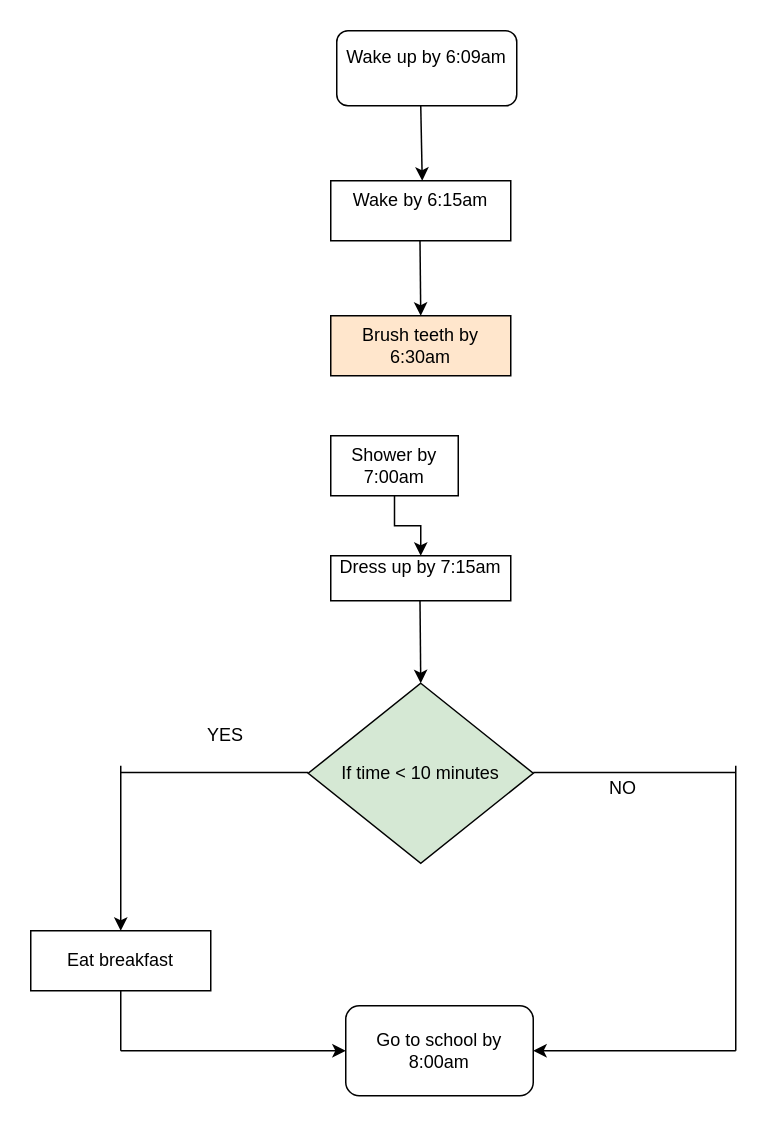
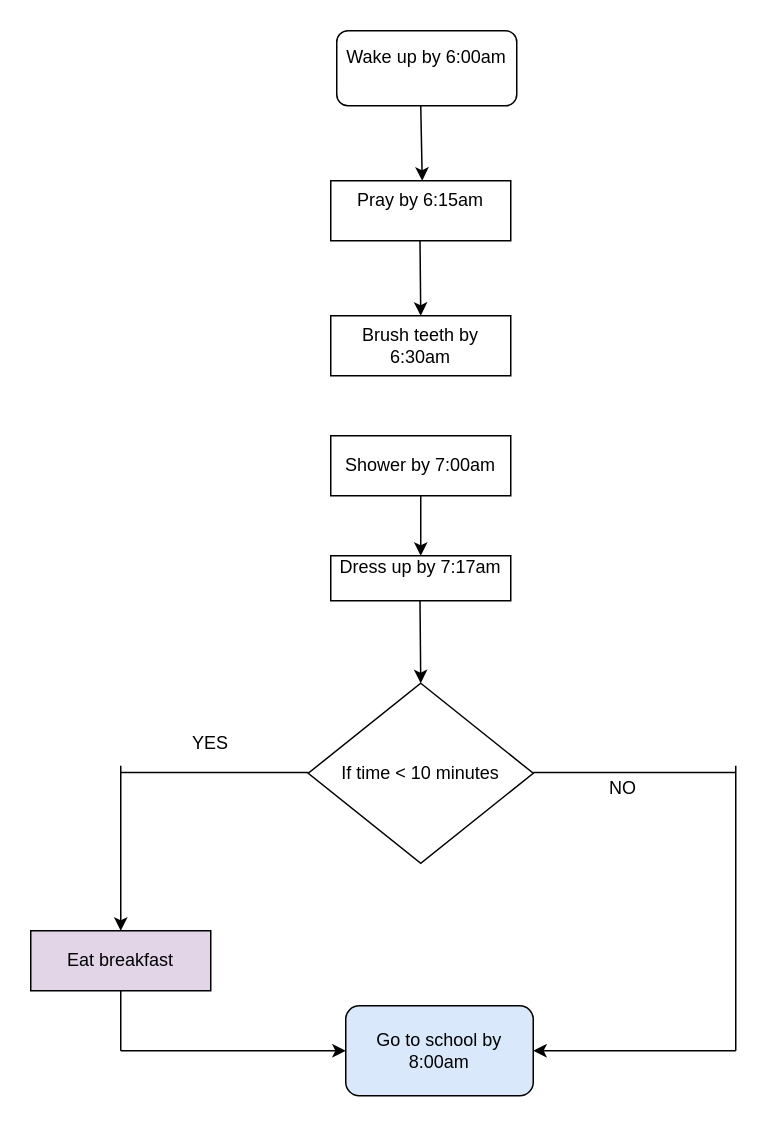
(427, 68) -> (427, 68)
(421, 211) -> (421, 211)
(421, 346) -> (421, 346)
(395, 466) -> (421, 466)
(421, 578) -> (421, 578)
(226, 736) -> (211, 743)
(421, 773) -> (421, 773)
(121, 961) -> (121, 961)
(440, 1051) -> (440, 1051)
